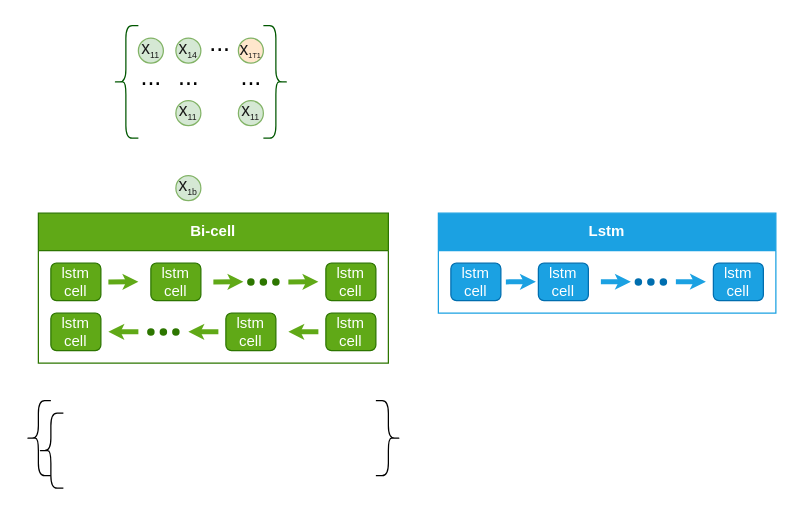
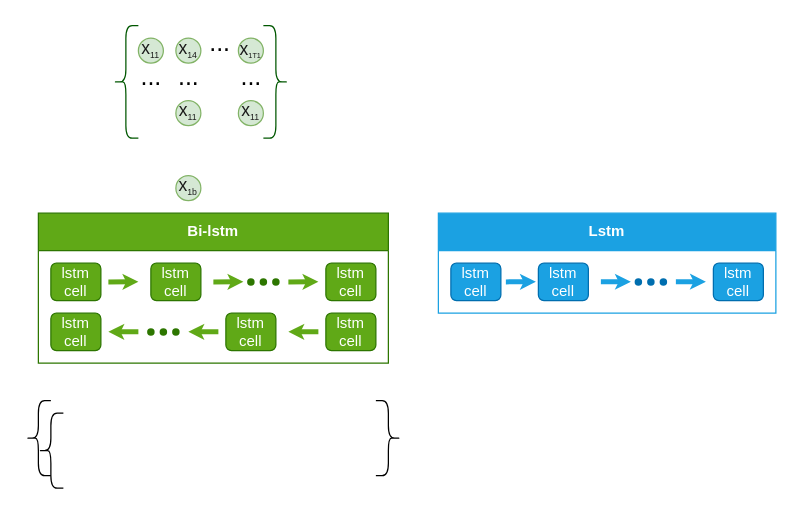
(251, 51) -> (251, 51)
(213, 232) -> (213, 232)
